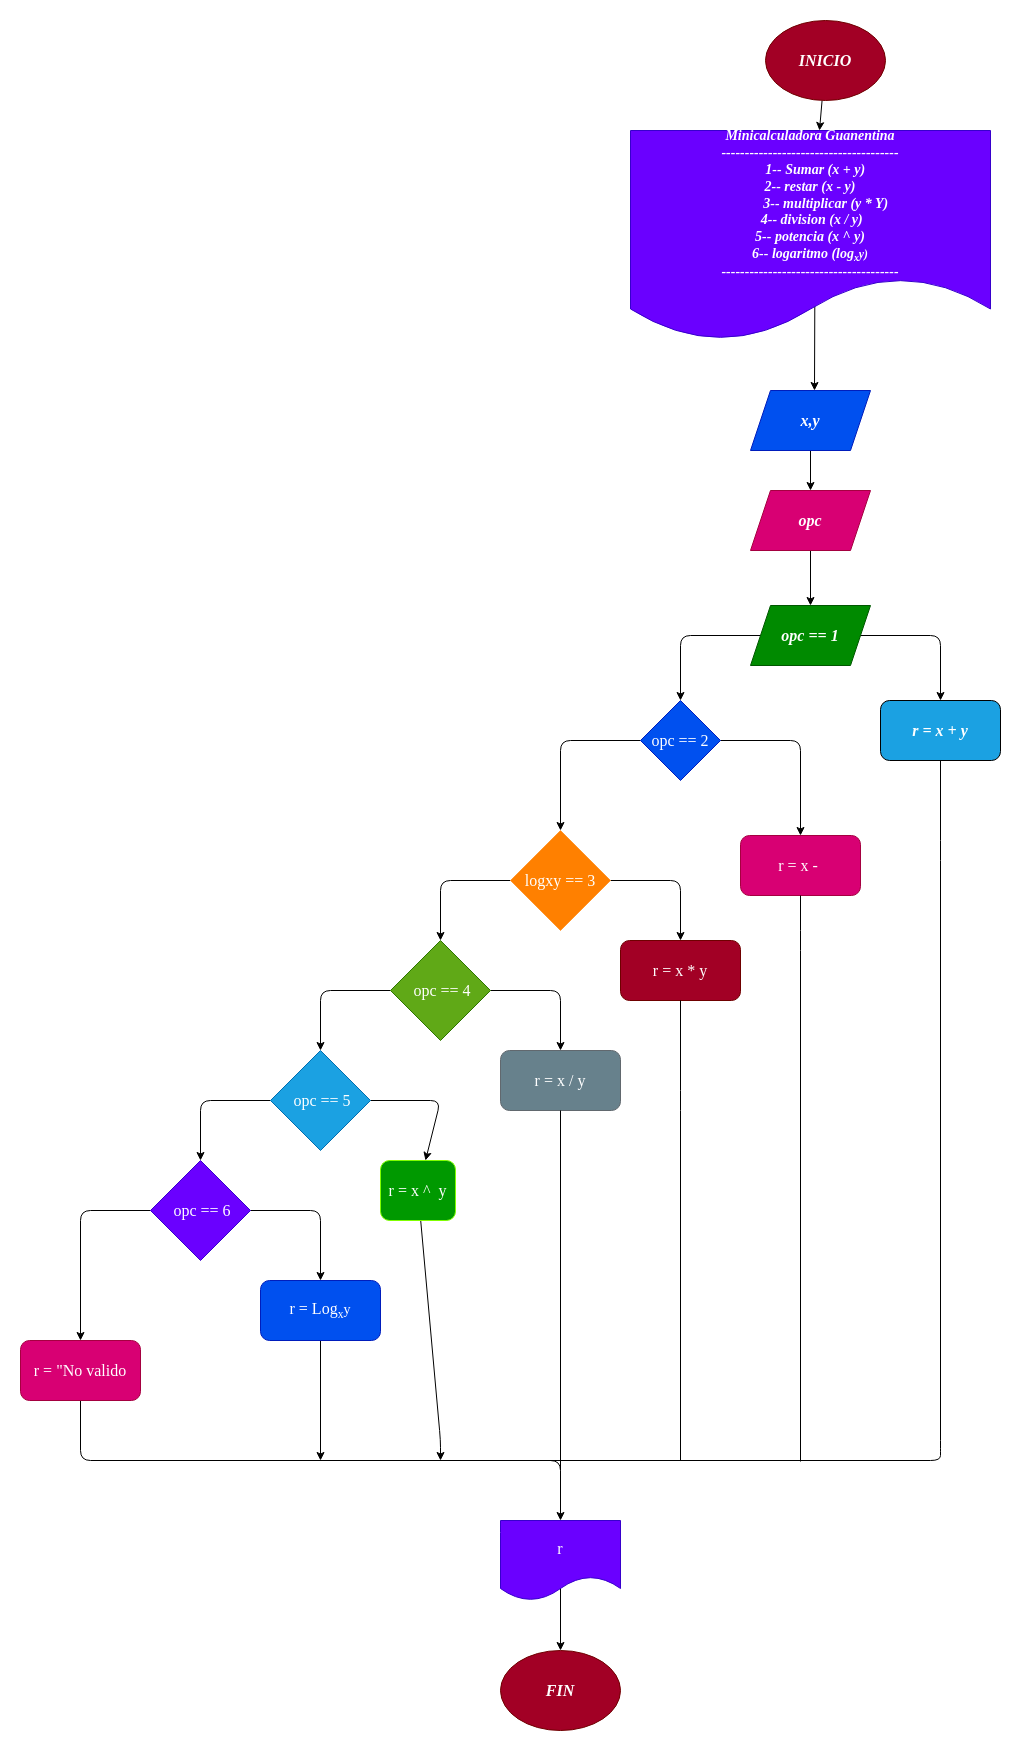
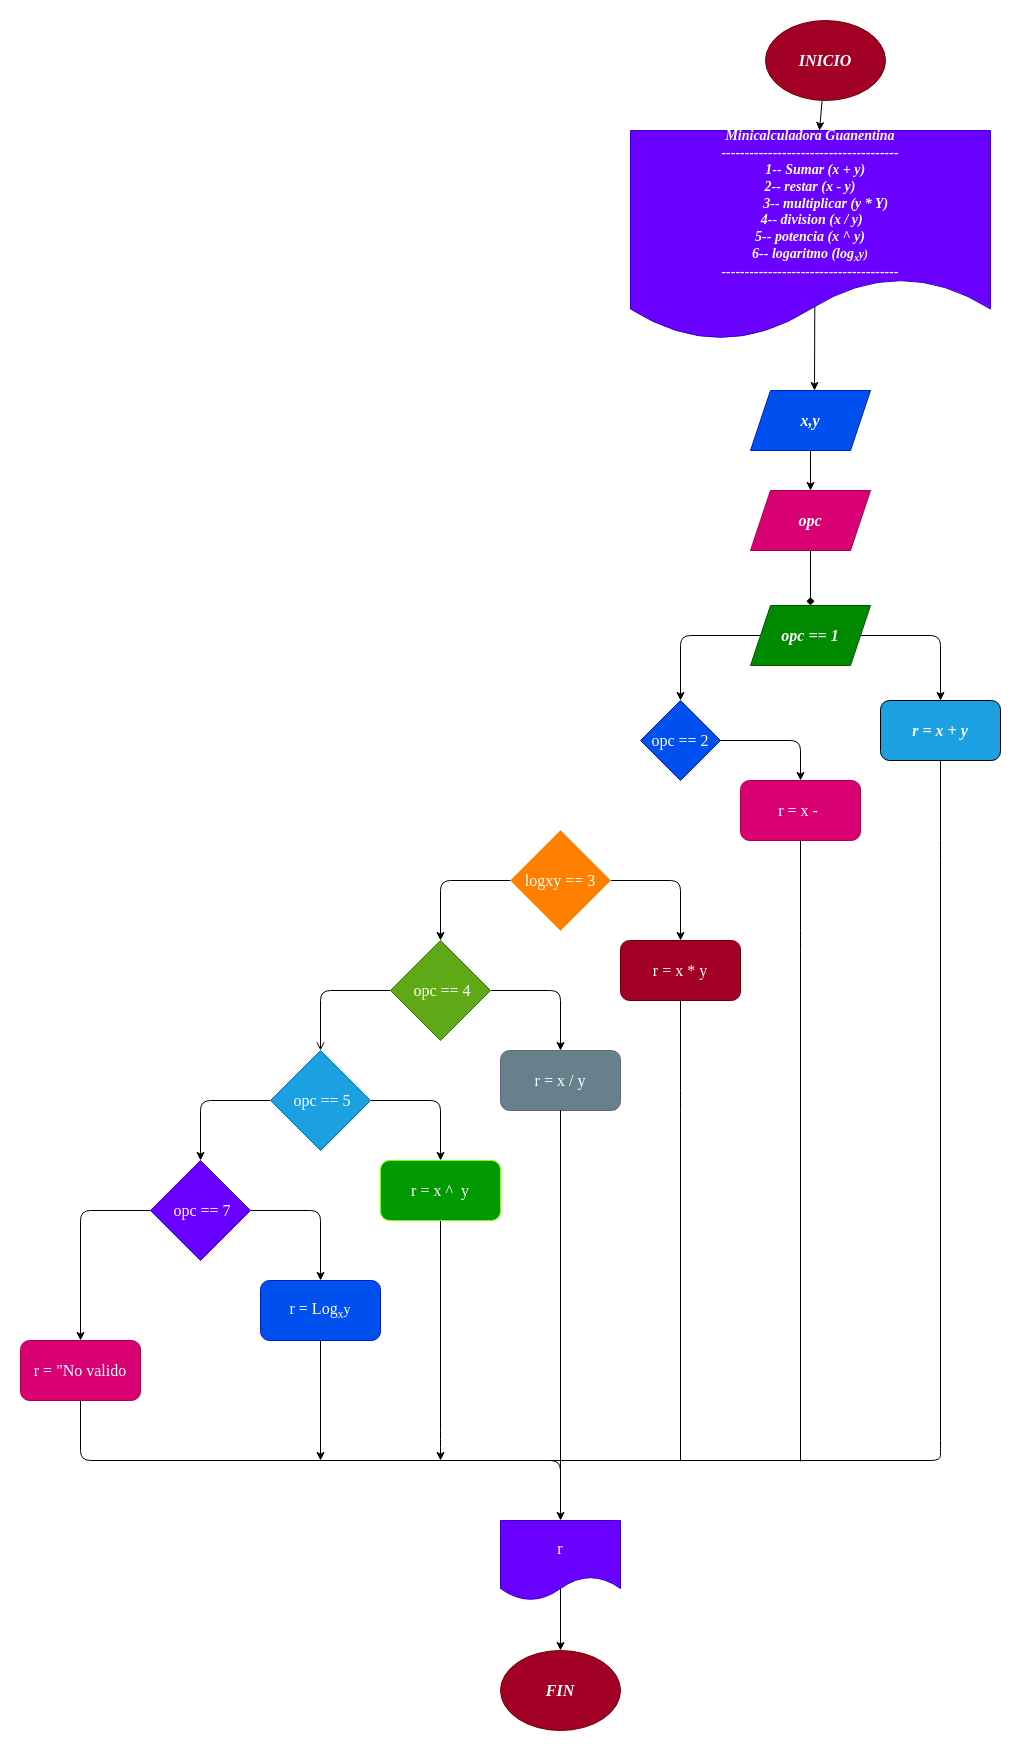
(811, 597) -> (811, 597)
(562, 744) -> none
(801, 866) -> (801, 811)
(321, 1042) -> (321, 1044)
(418, 1191) -> (441, 1191)
(201, 1211) -> (201, 1211)
